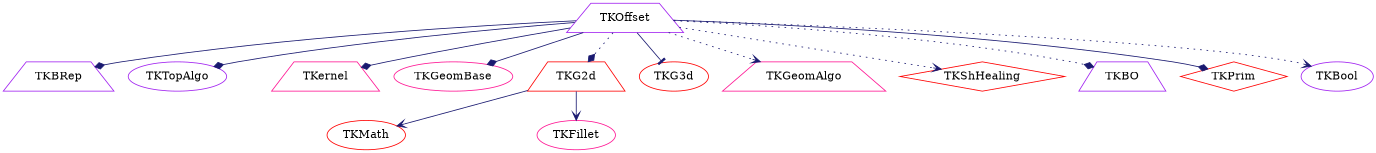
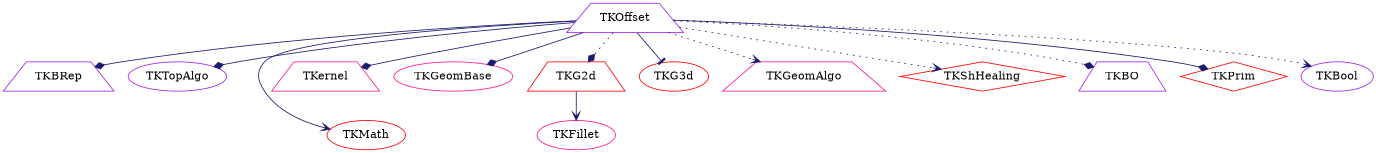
(466, 107) -> (337, 42)
